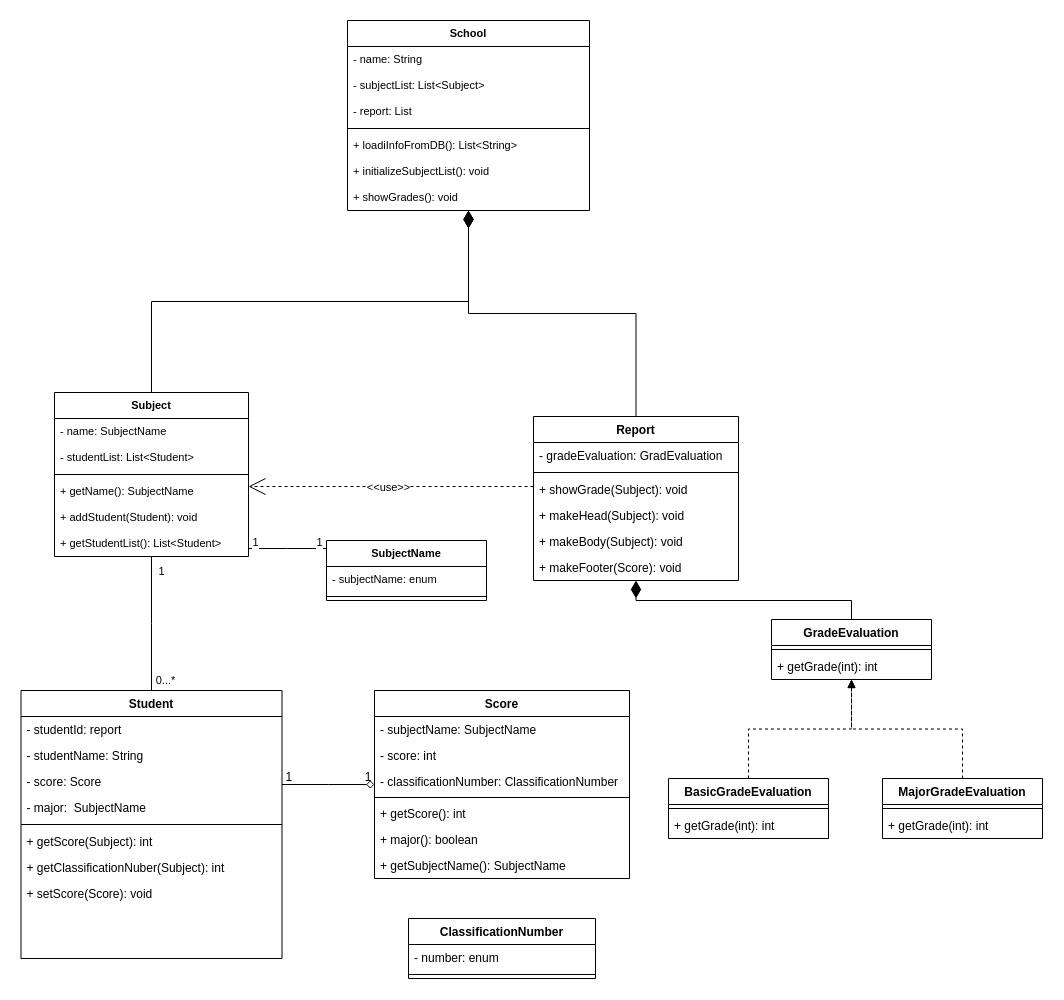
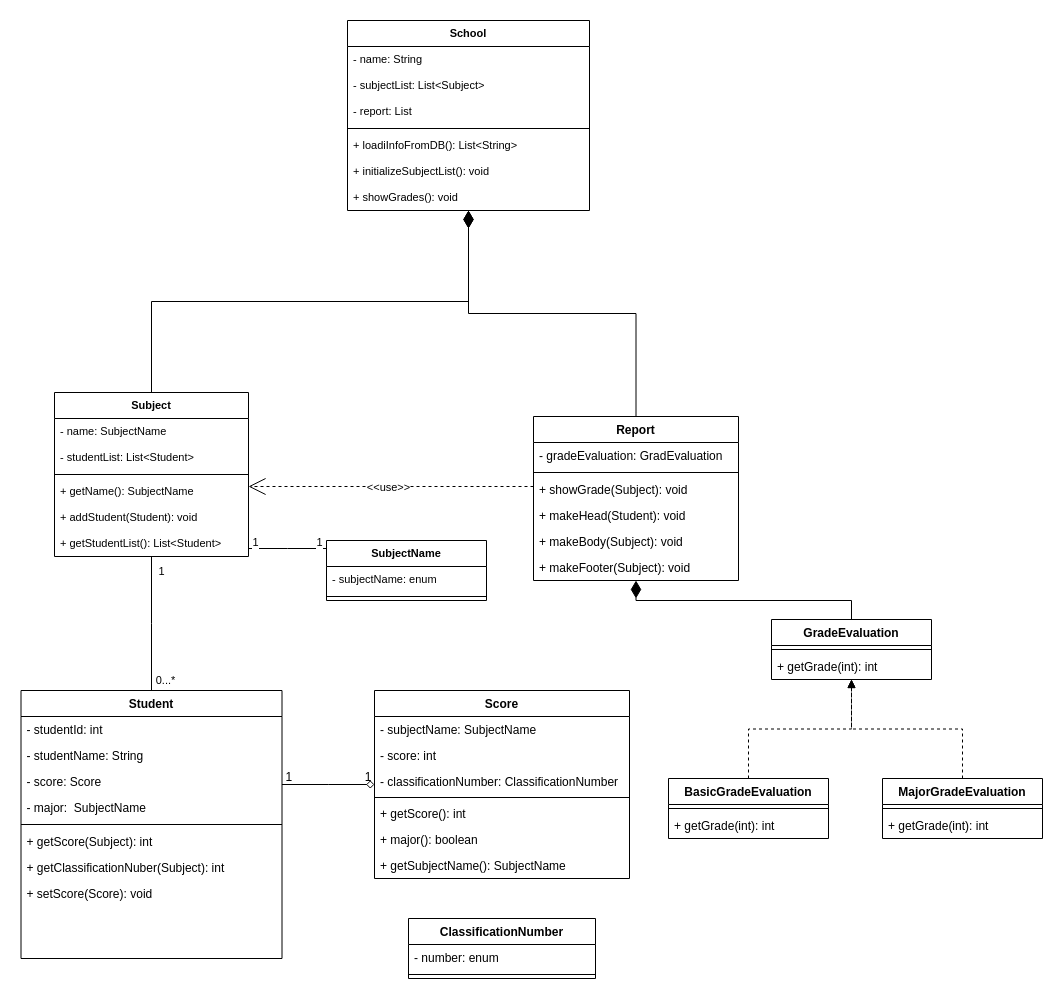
(617, 516) -> (617, 516)
(617, 568) -> (623, 568)
(86, 730) -> (74, 730)
